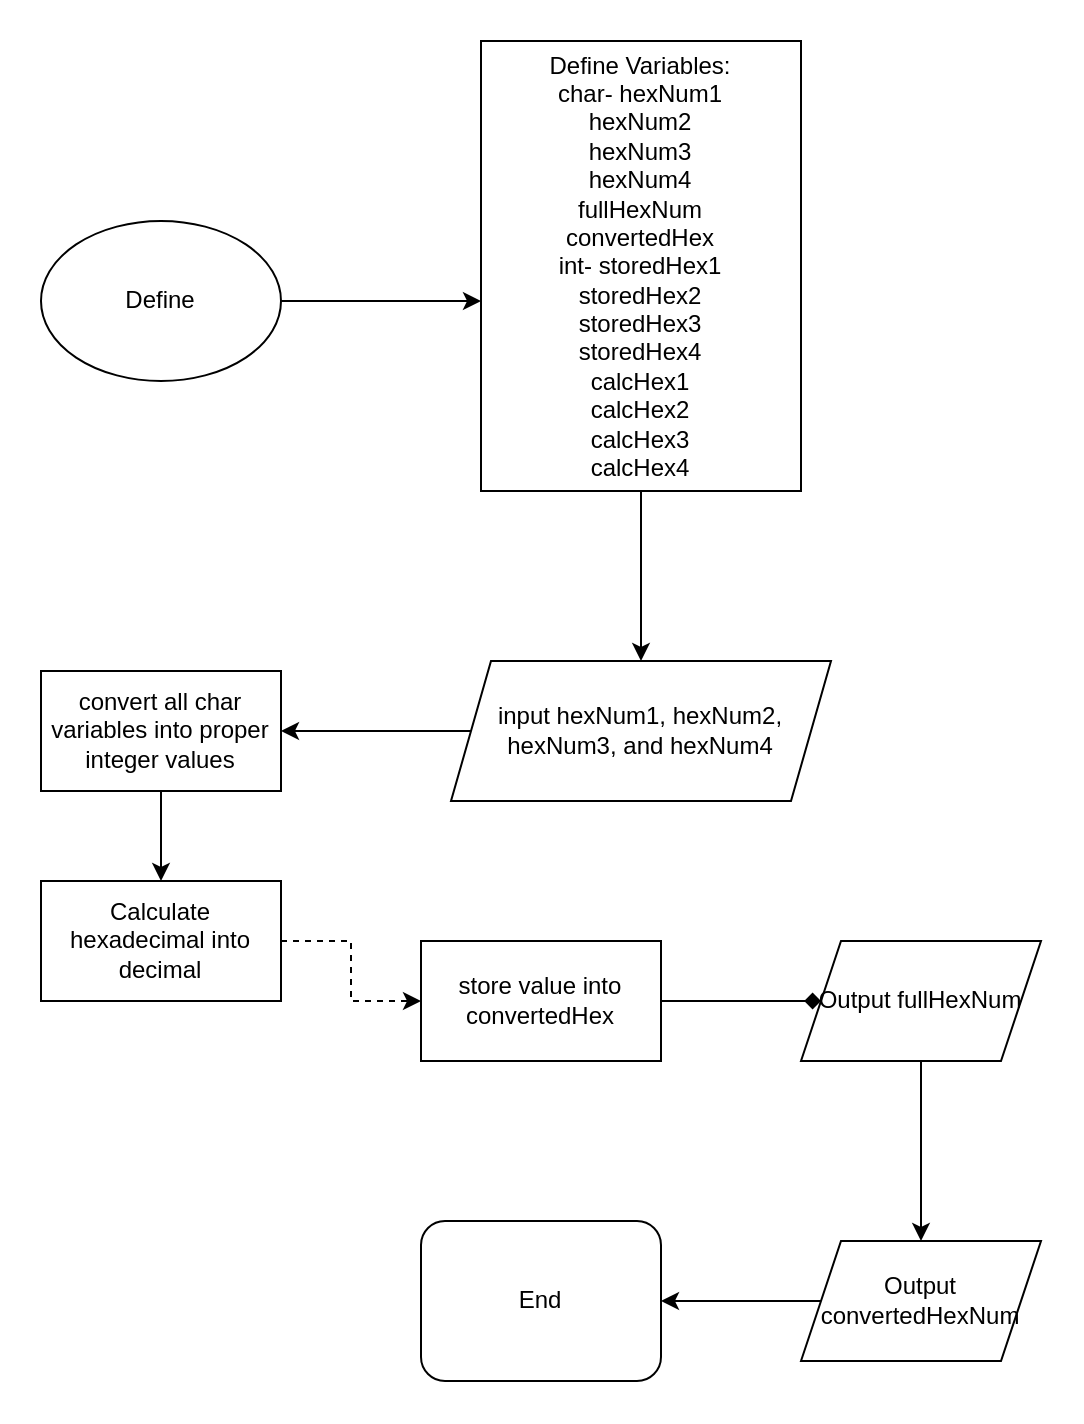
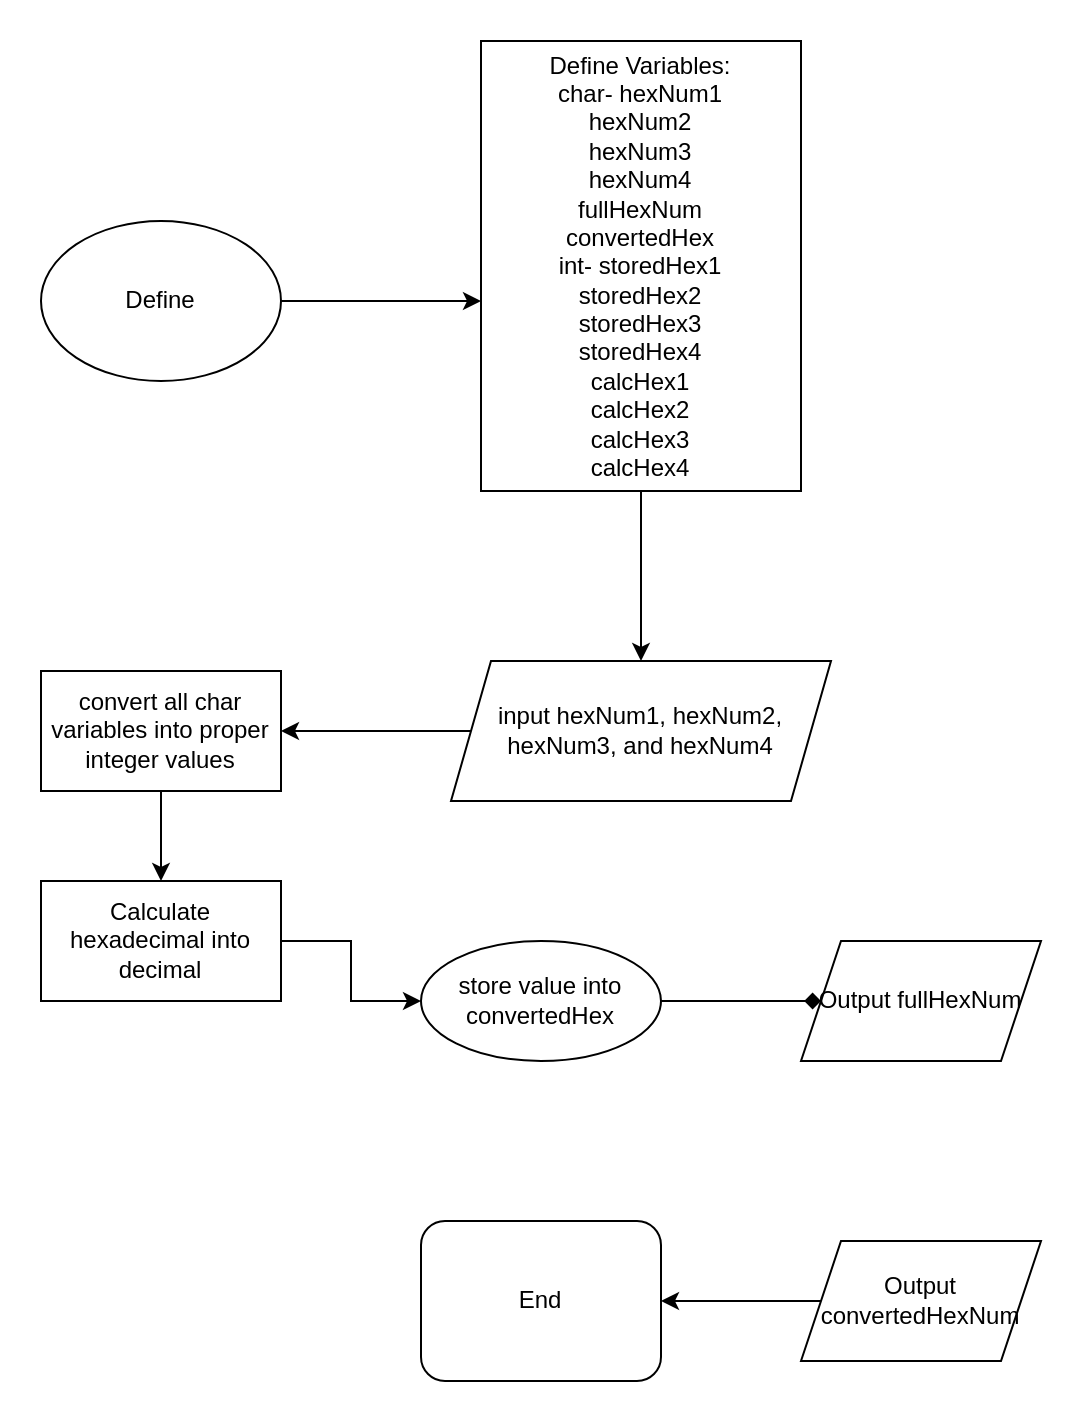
(351, 963) -> (351, 963)
(541, 1001) -> (541, 1001)
(921, 1144) -> none
